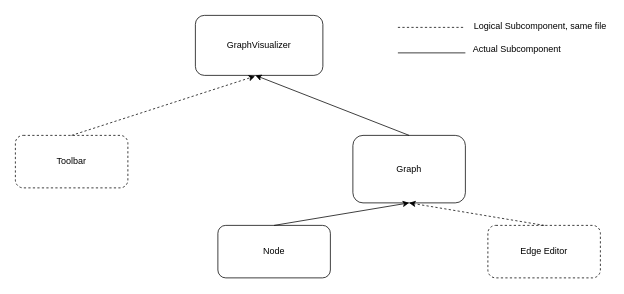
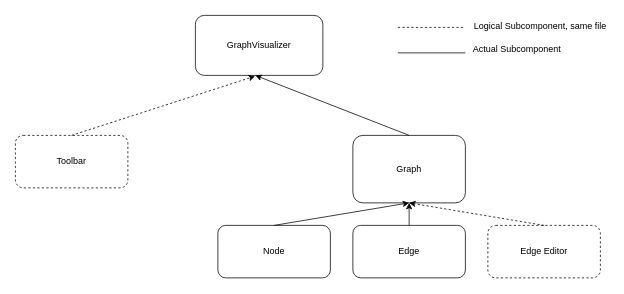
none -> (409, 224)
none -> (409, 252)
